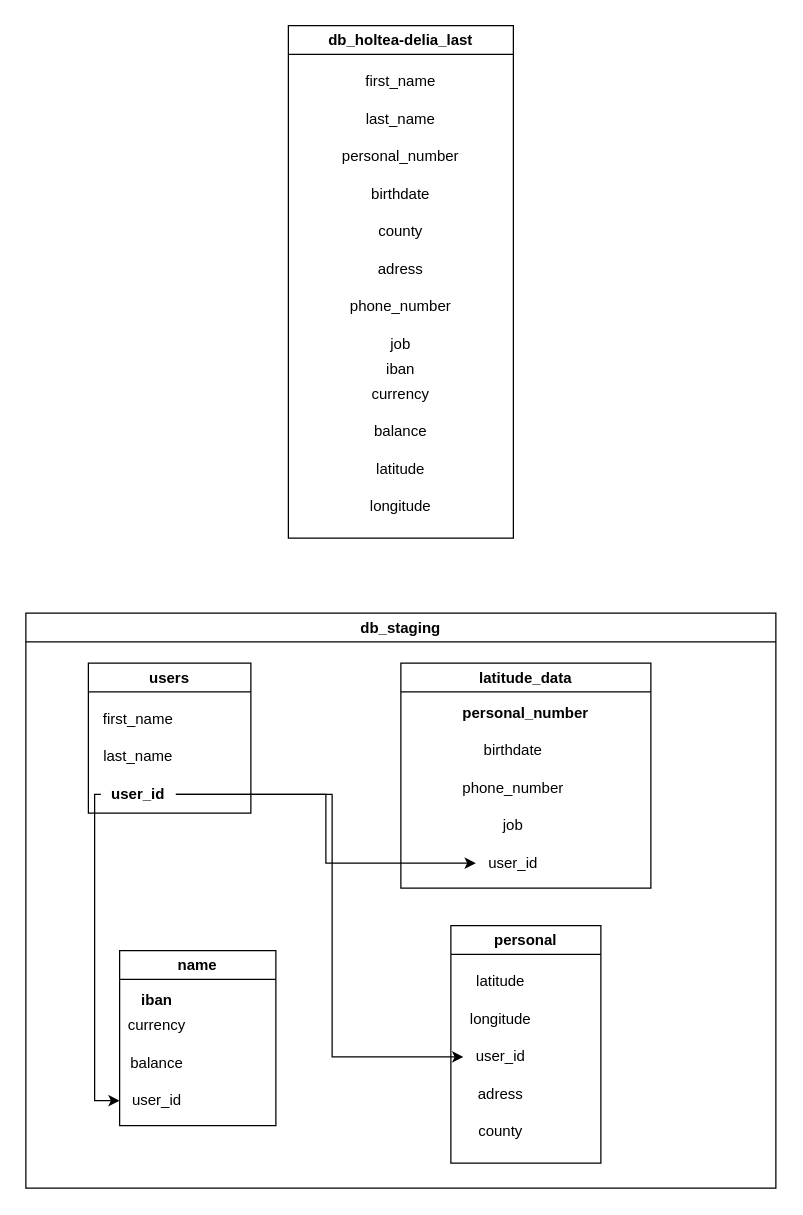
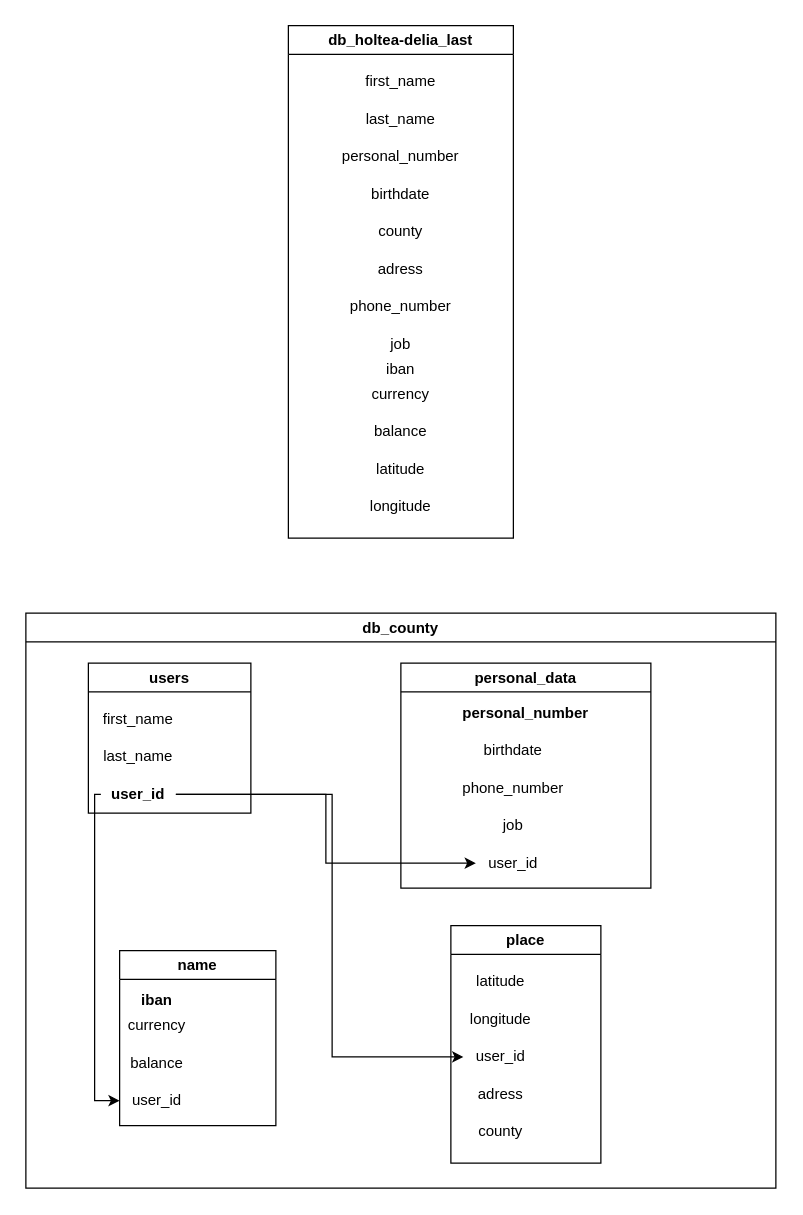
(401, 628) -> (401, 628)
(526, 678) -> (526, 678)
(526, 941) -> (526, 941)
